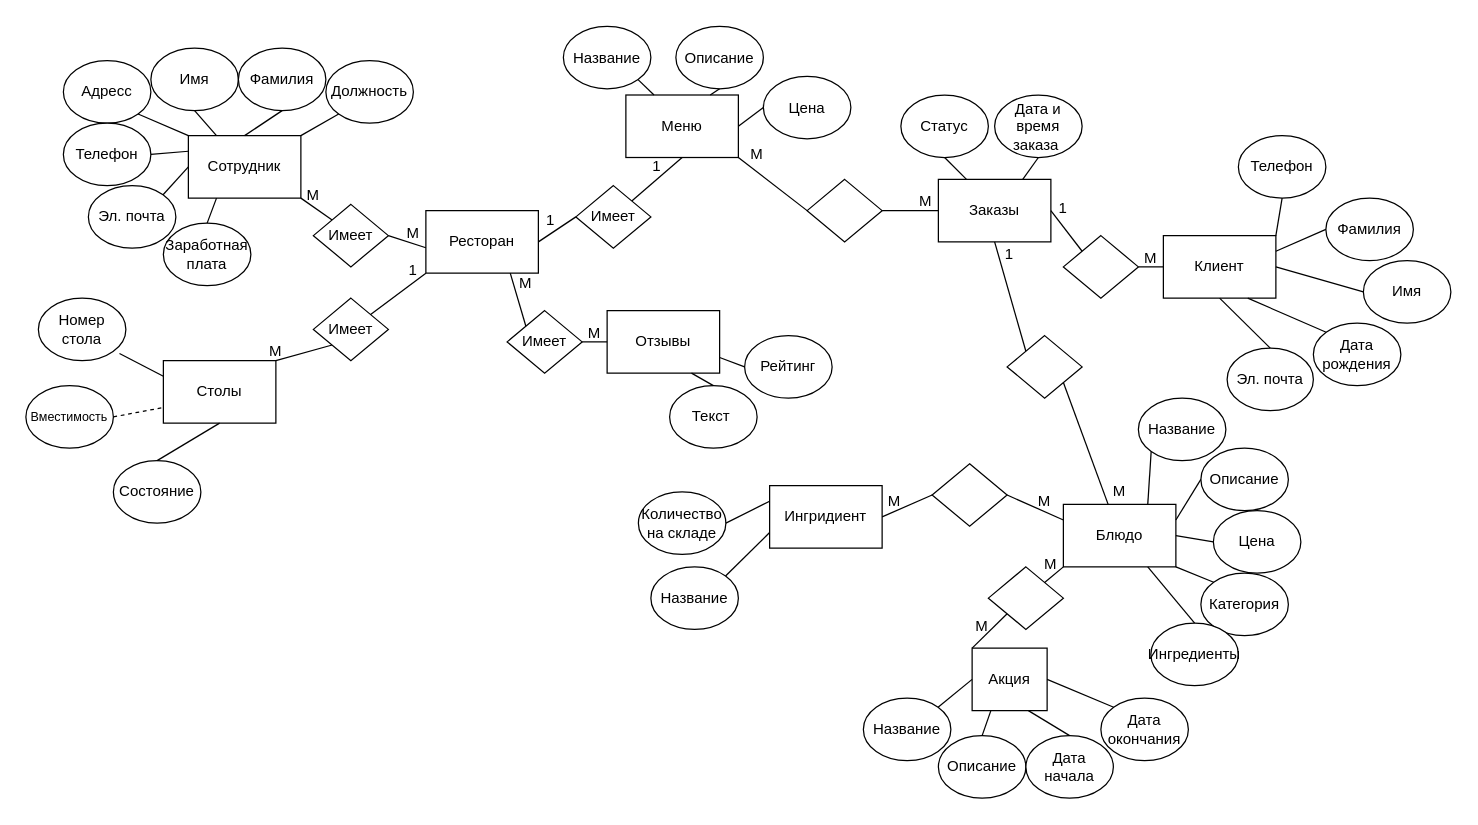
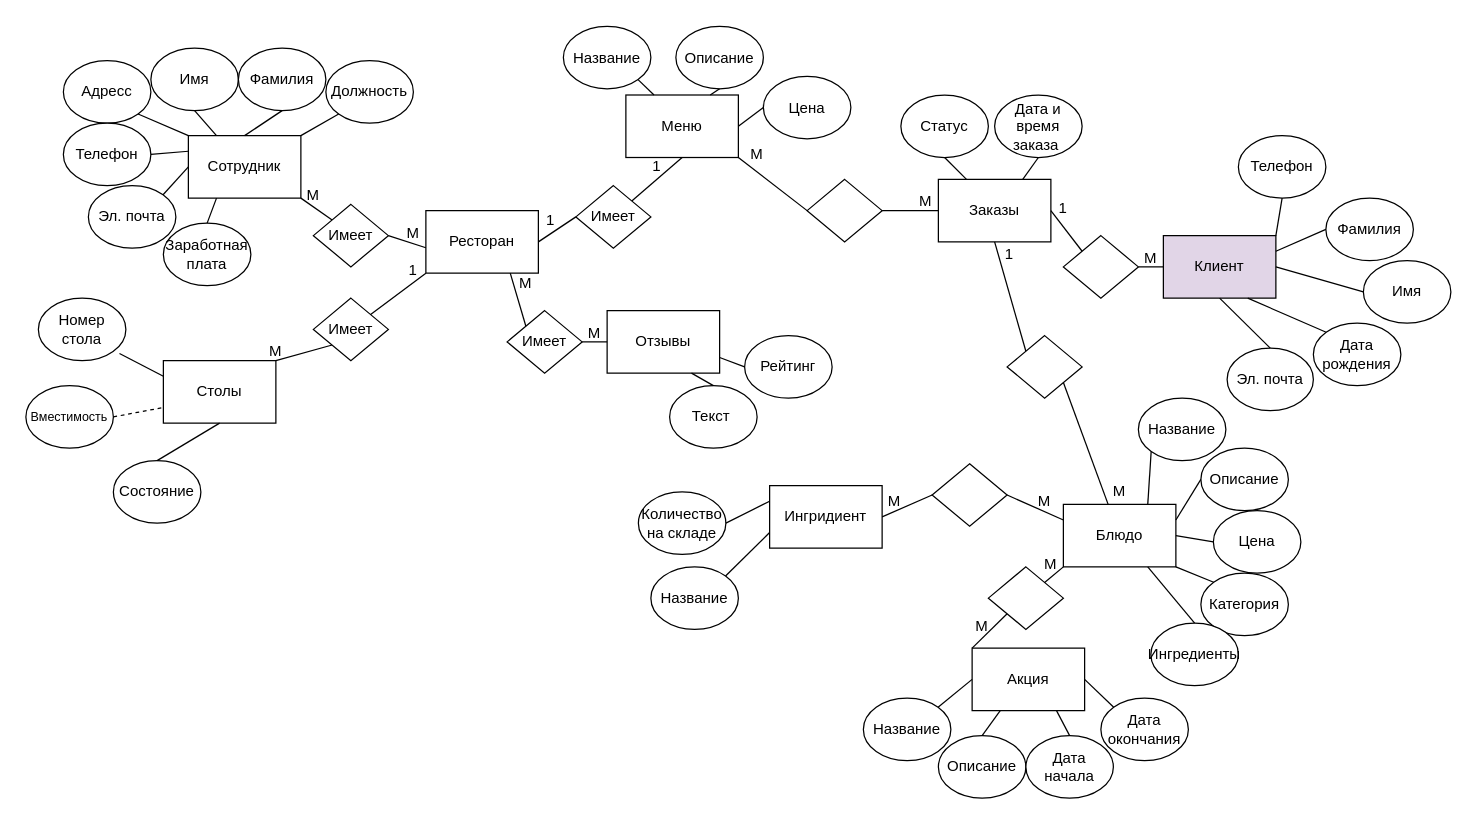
(1219, 267) -> (1219, 267)
(1009, 679) -> (1028, 679)
